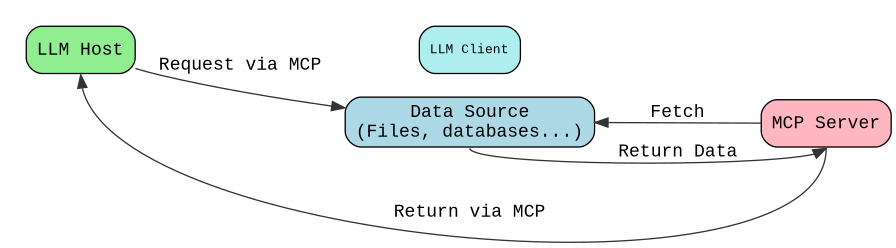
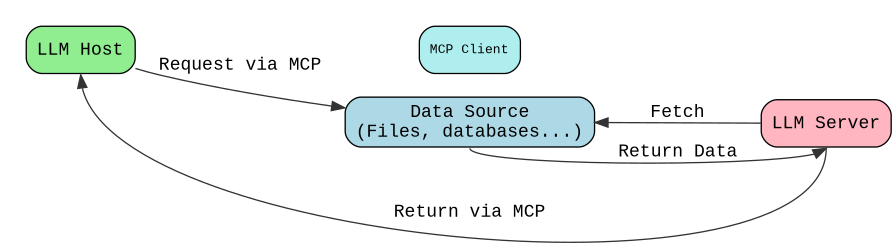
(470, 50) -> (470, 50)
(826, 123) -> (826, 123)
